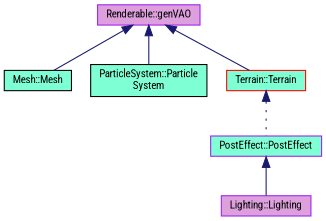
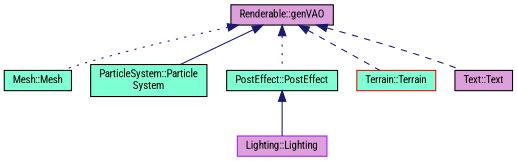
(149, 15) -> (282, 15)
(89, 50) -> (145, 47)
(212, 50) -> (344, 50)
none -> (484, 81)
(266, 119) -> (282, 53)
(266, 146) -> (282, 81)
